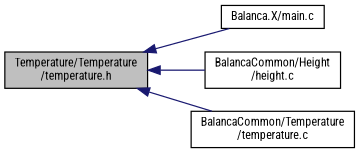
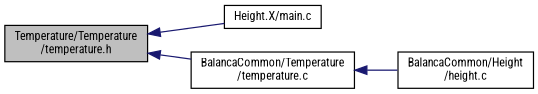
(273, 17) -> (273, 17)
(183, 70) -> (382, 70)
